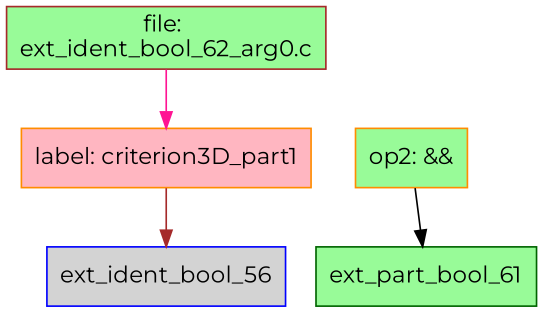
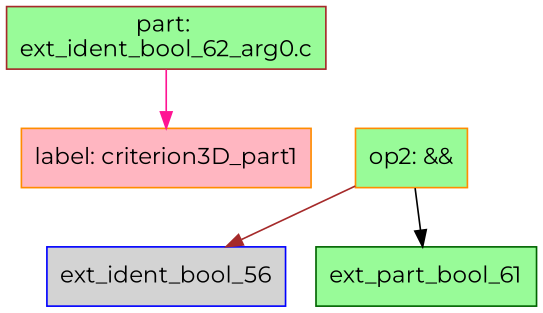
(166, 38) -> (166, 38)
(166, 209) -> (298, 213)
